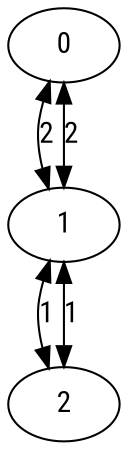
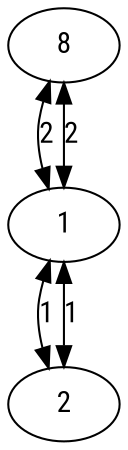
(64, 45) -> (64, 45)
